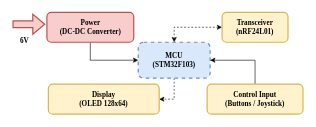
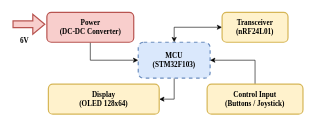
(190, 27) -> (190, 27)
(174, 94) -> (174, 94)
